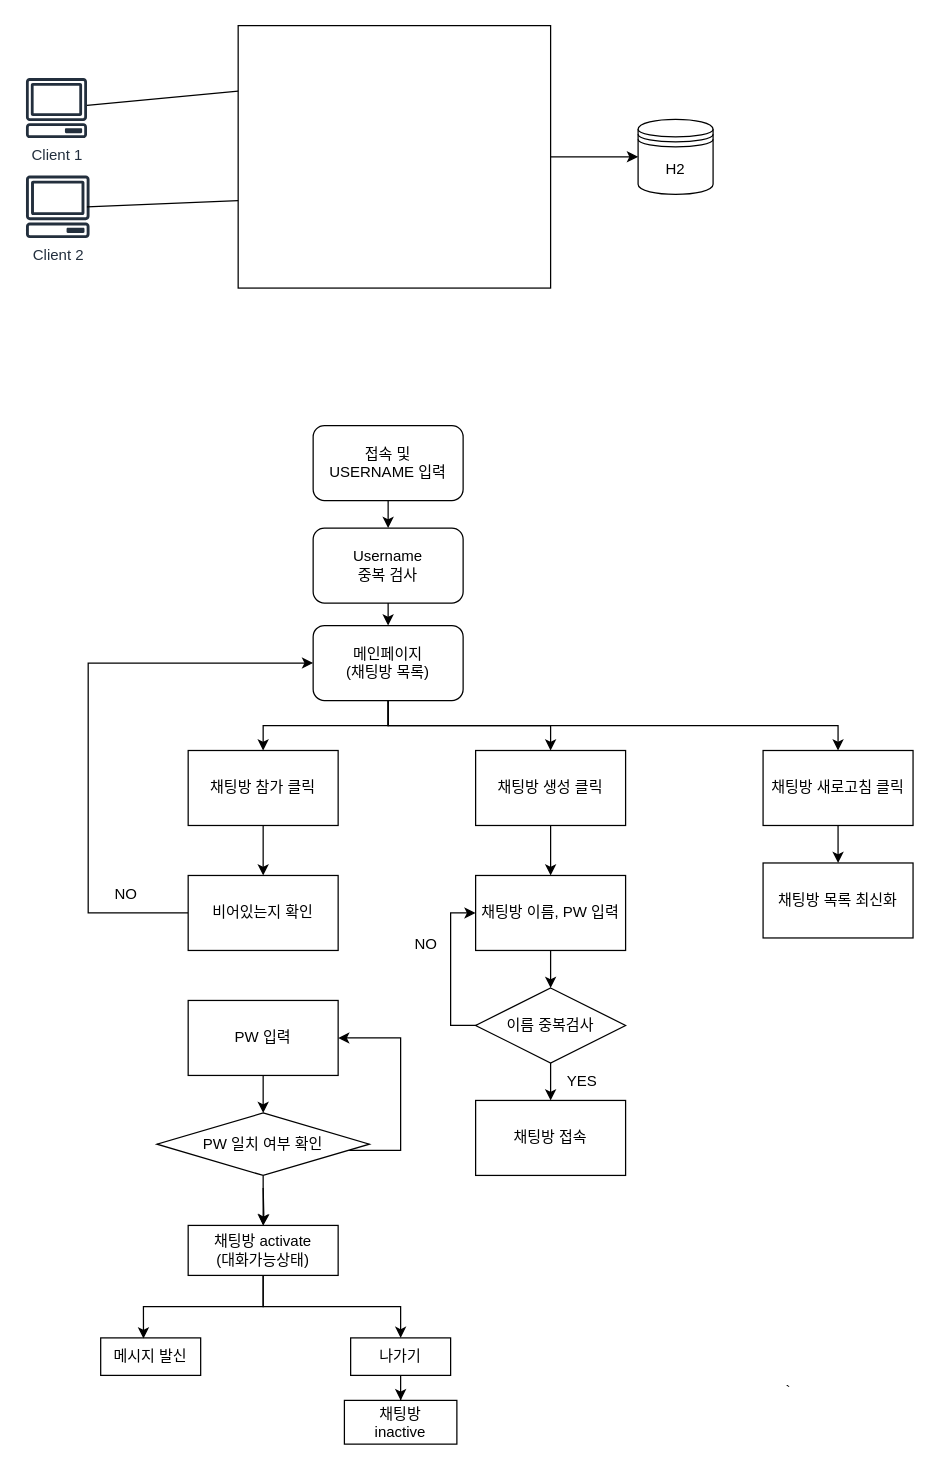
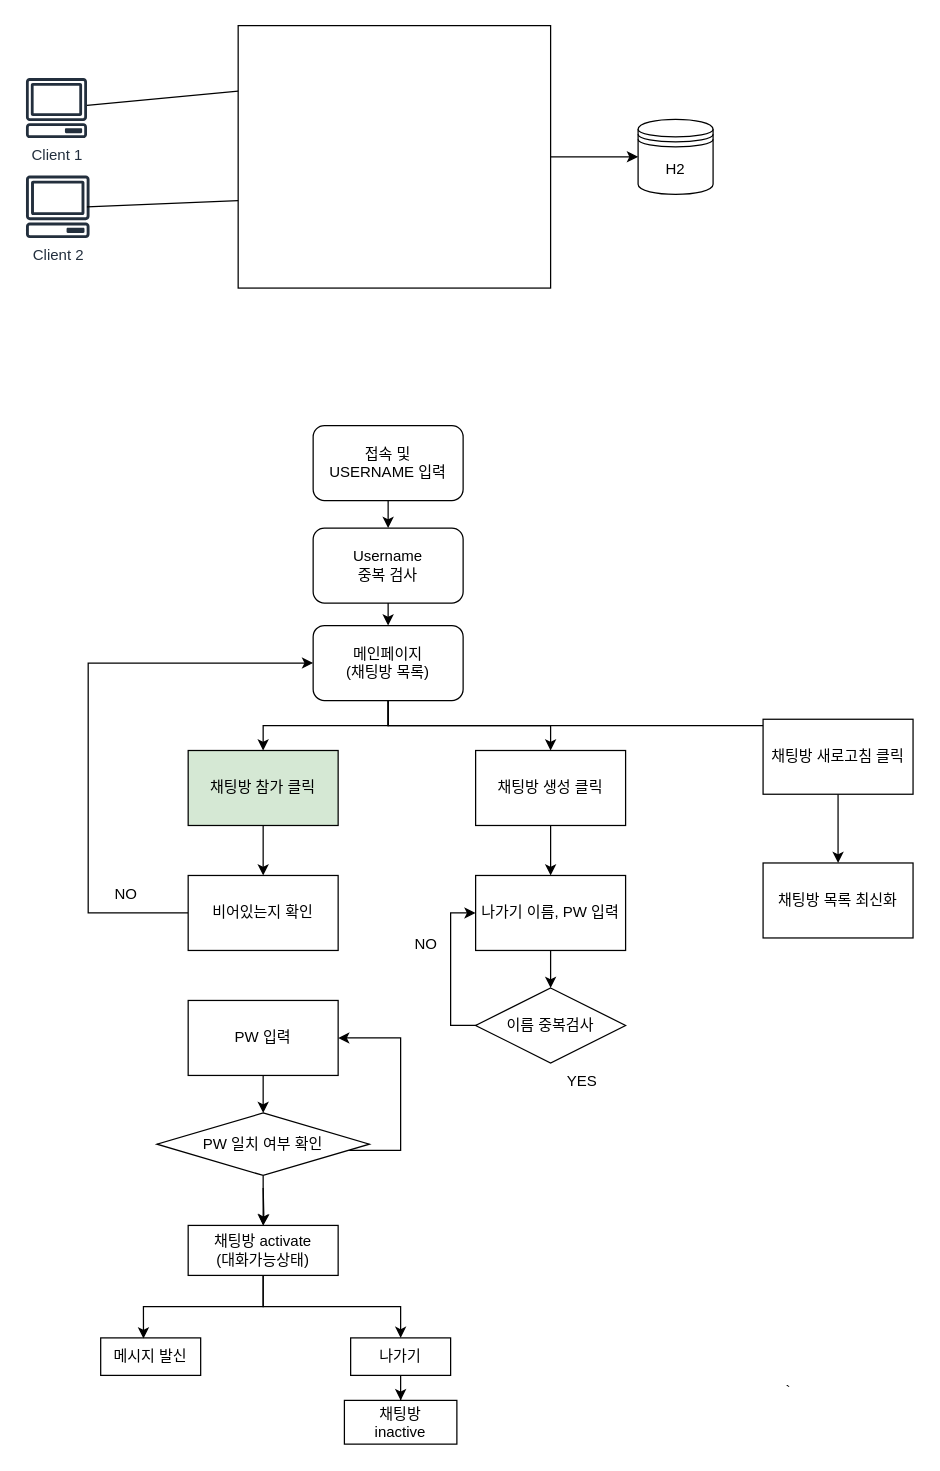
(263, 788) -> (263, 788)
(838, 788) -> (838, 757)
(551, 913) -> (551, 913)
(551, 1086) -> none
(551, 1138) -> none
